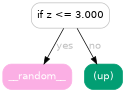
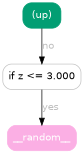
(85, 43) -> (42, 43)
